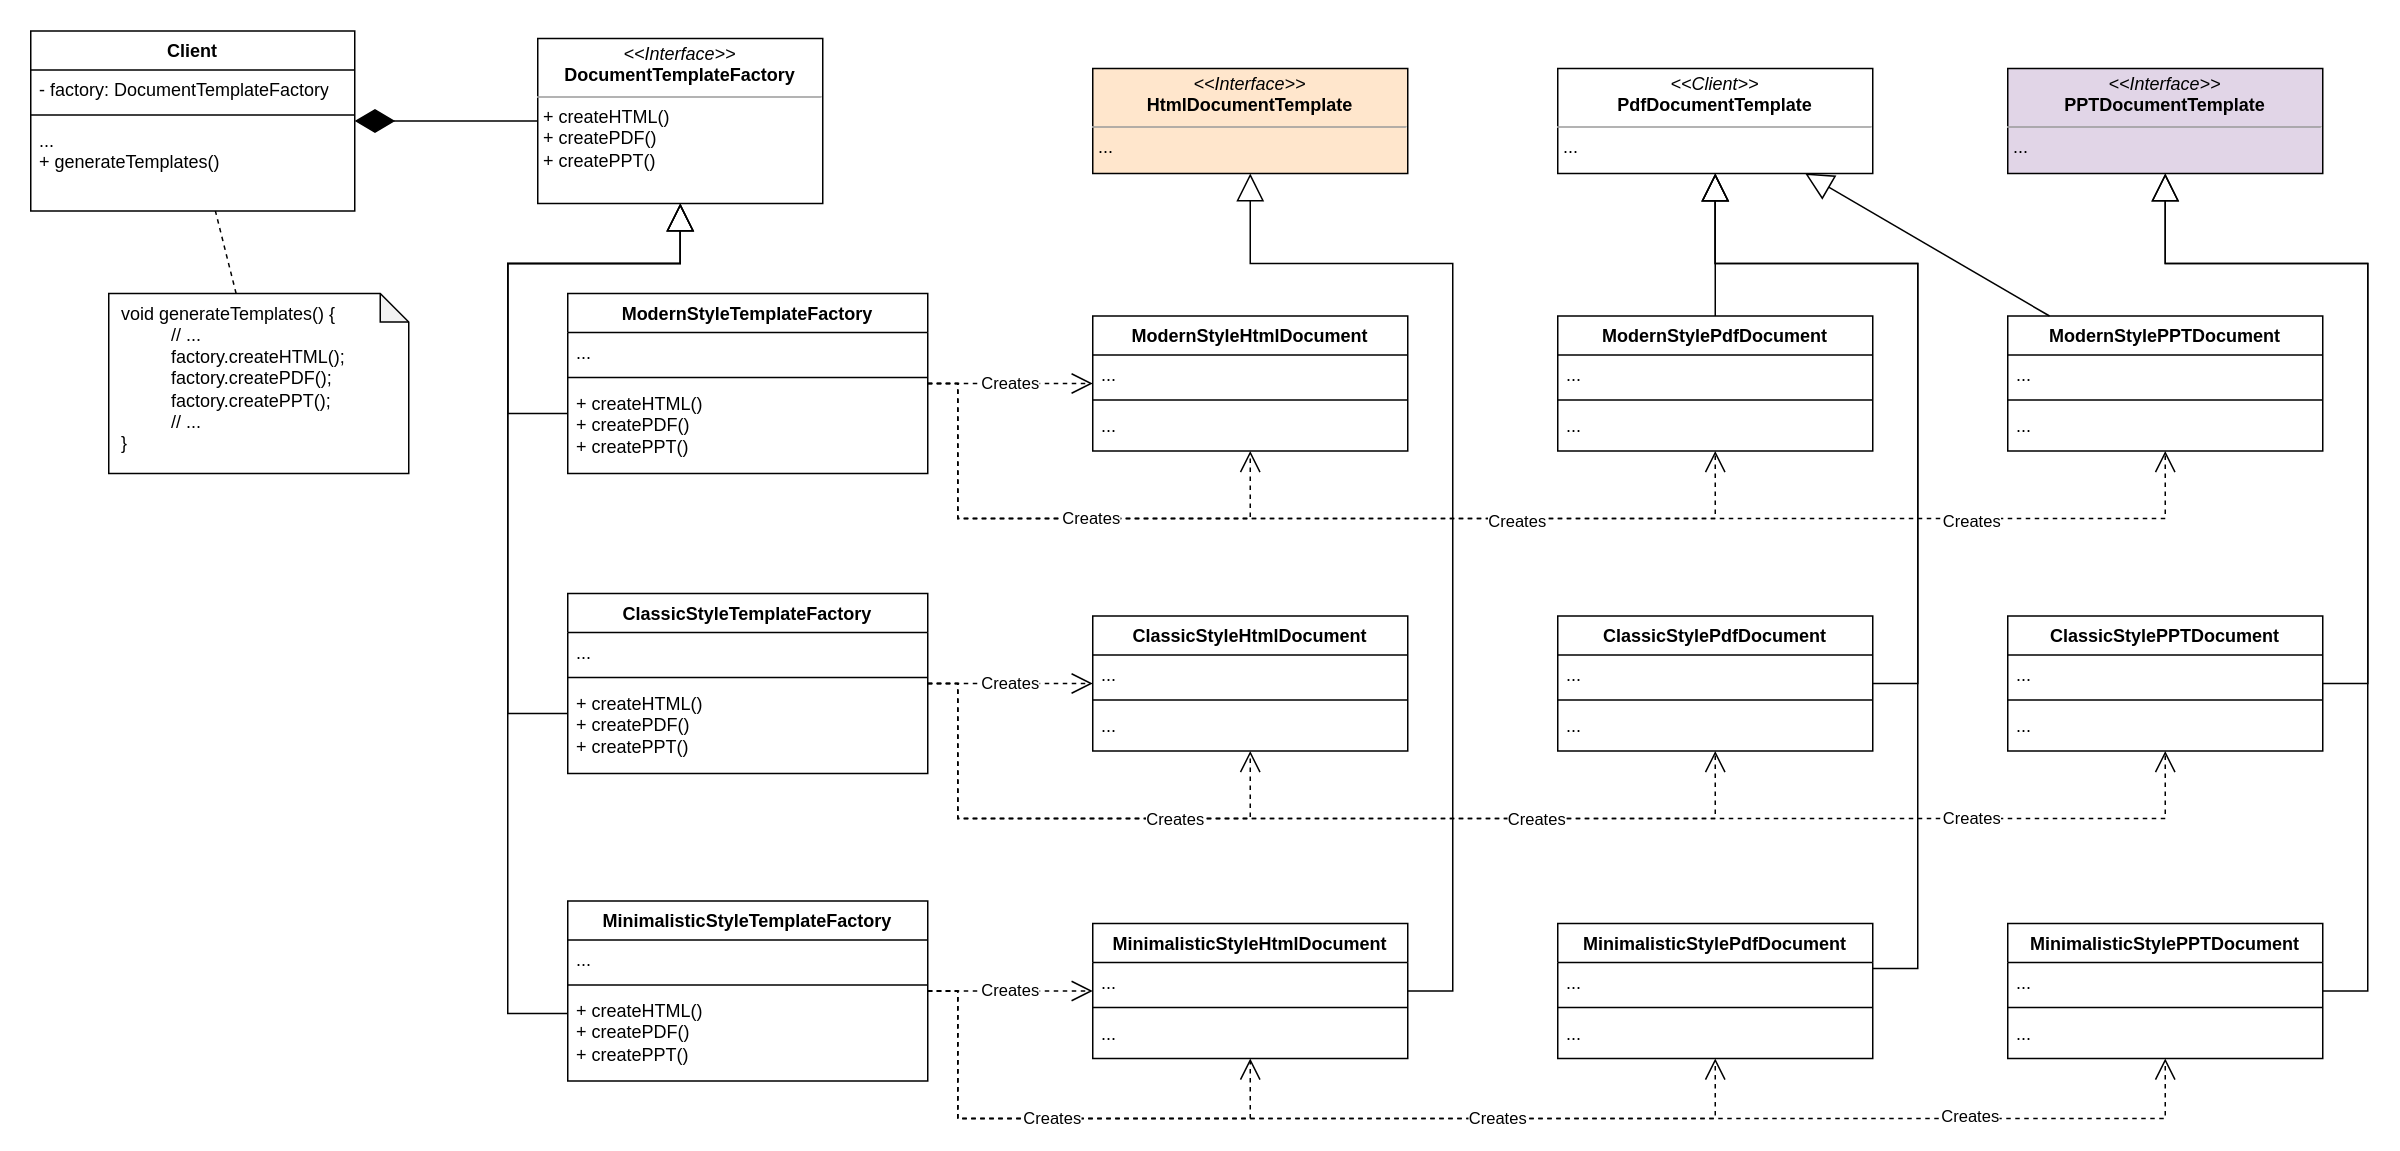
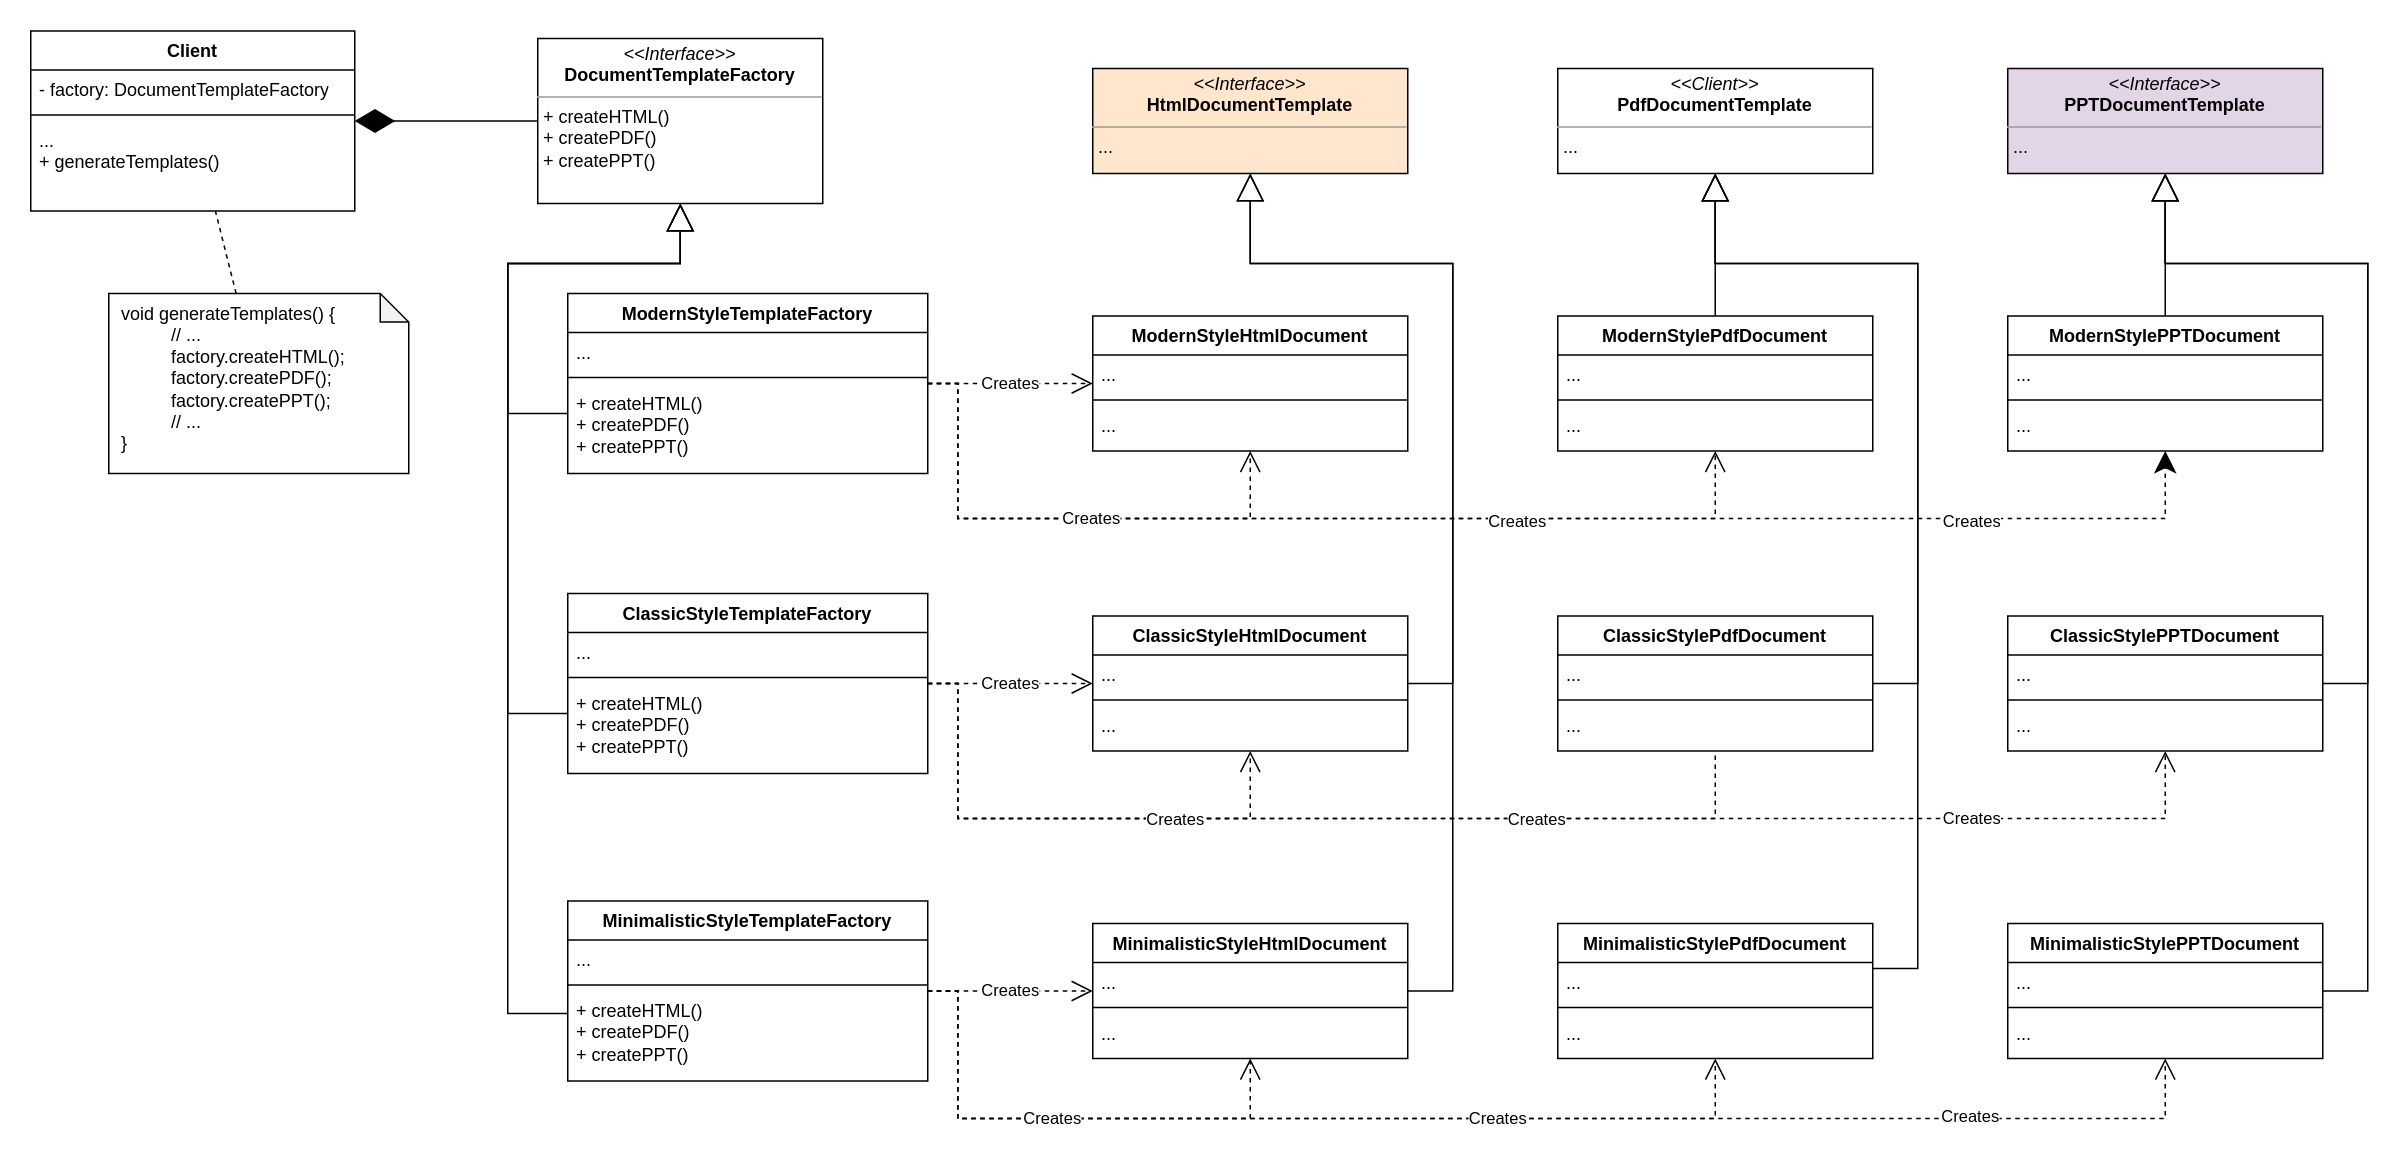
(1940, 252) -> (2165, 291)
(2165, 463) -> (2165, 469)
none -> (1429, 683)
(1715, 757) -> (1715, 757)
